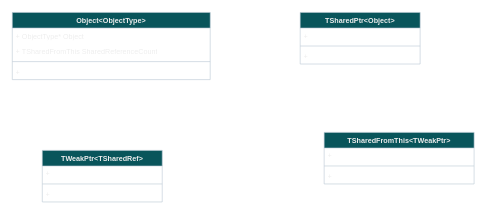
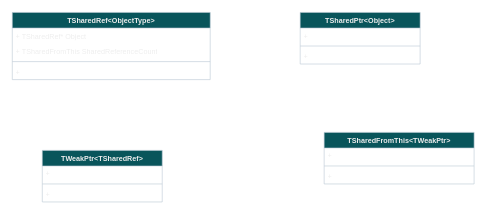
(111, 21) -> (111, 21)
(54, 36) -> (54, 36)
